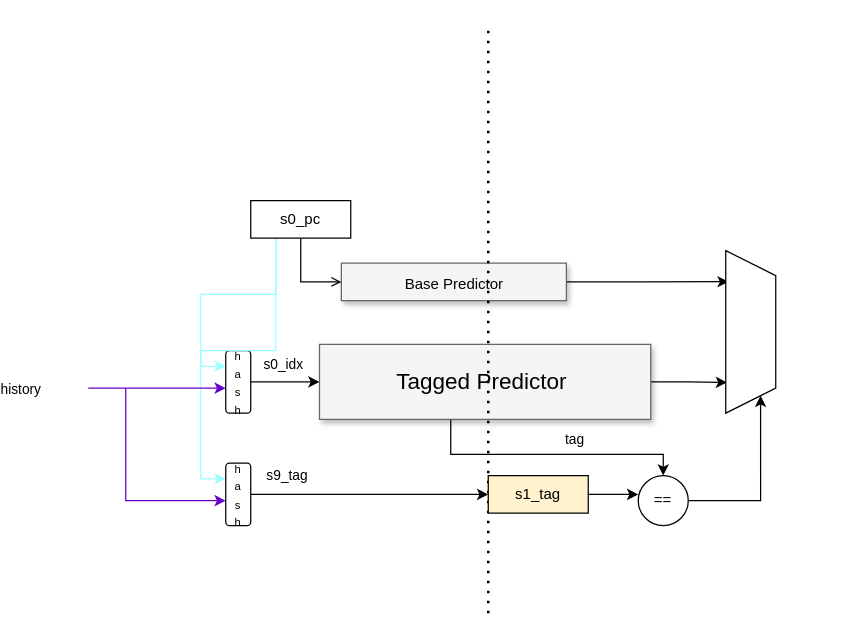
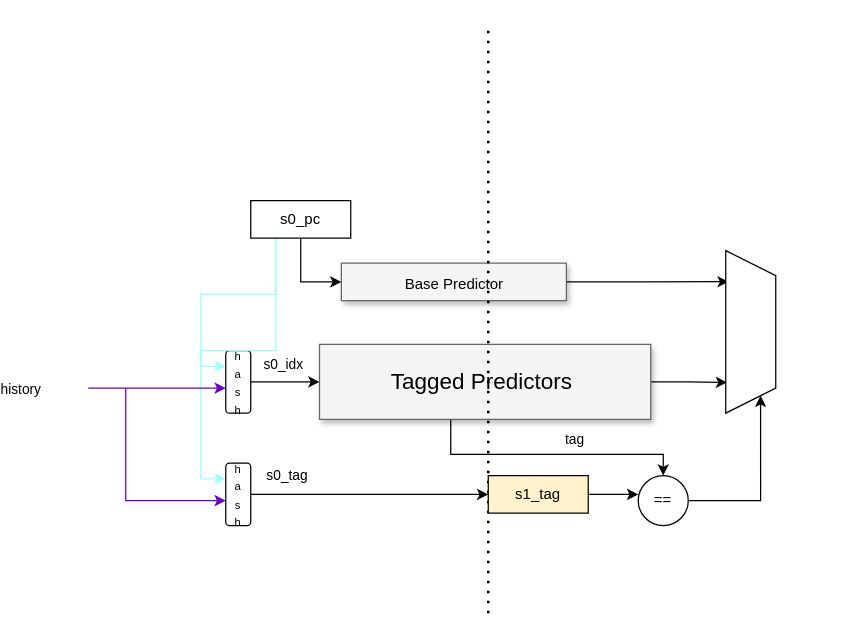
(333, 282) -> (331, 282)
(485, 382) -> (485, 382)
(288, 476) -> (288, 476)
